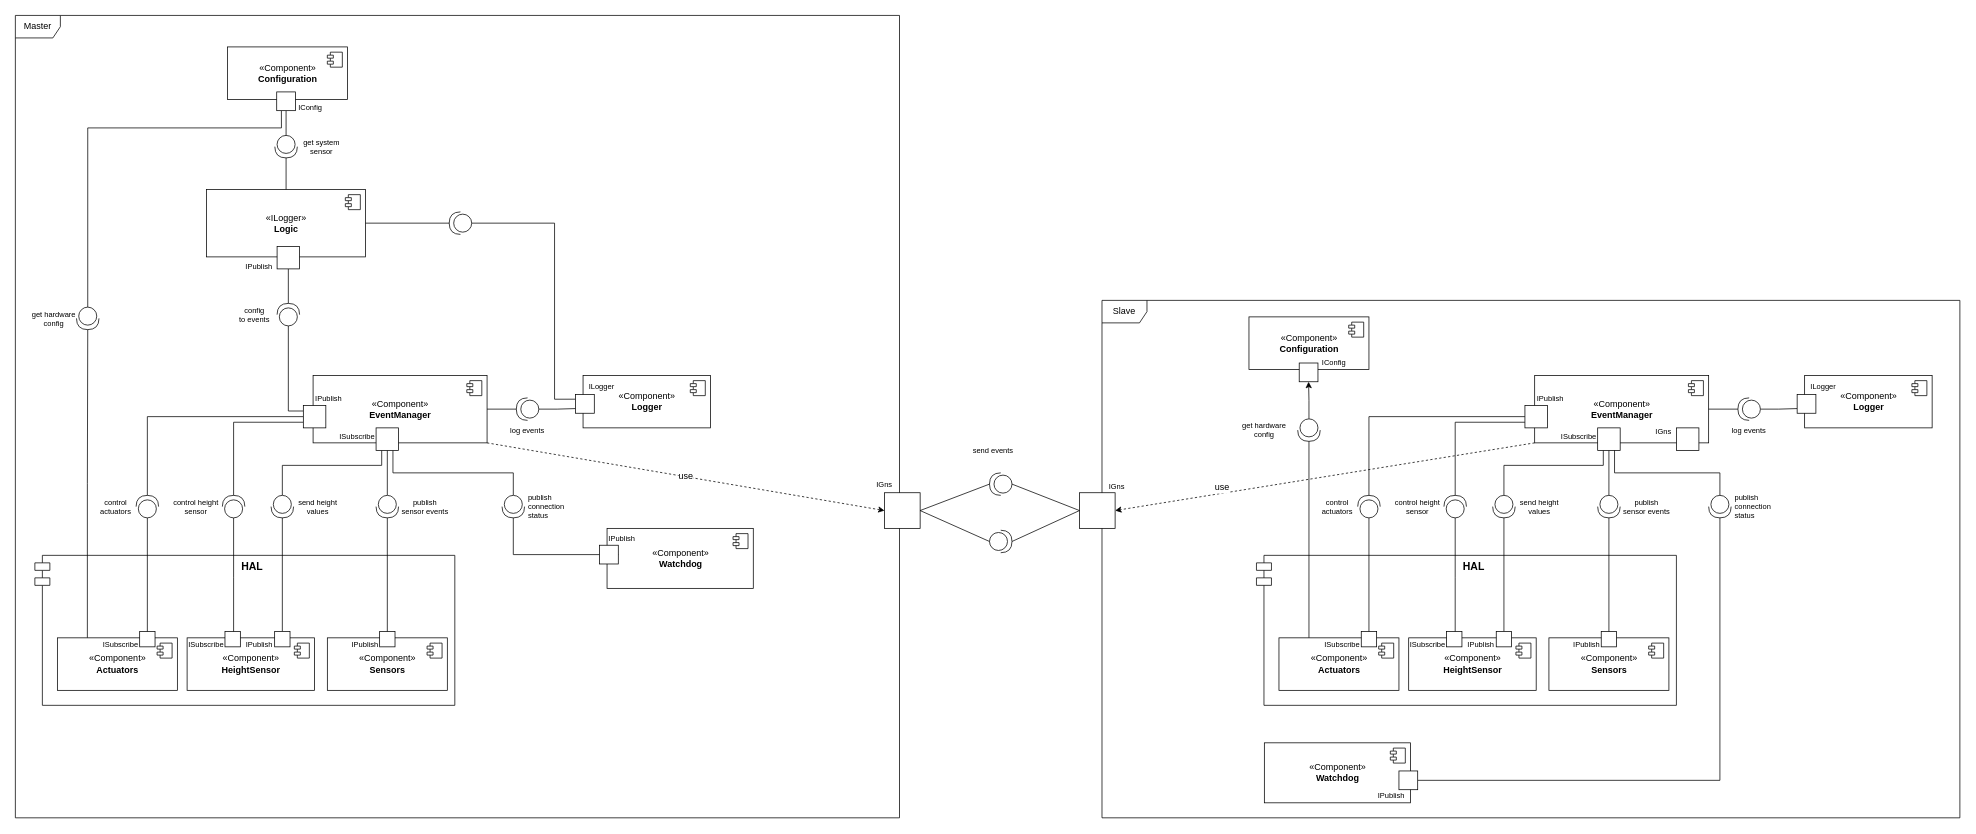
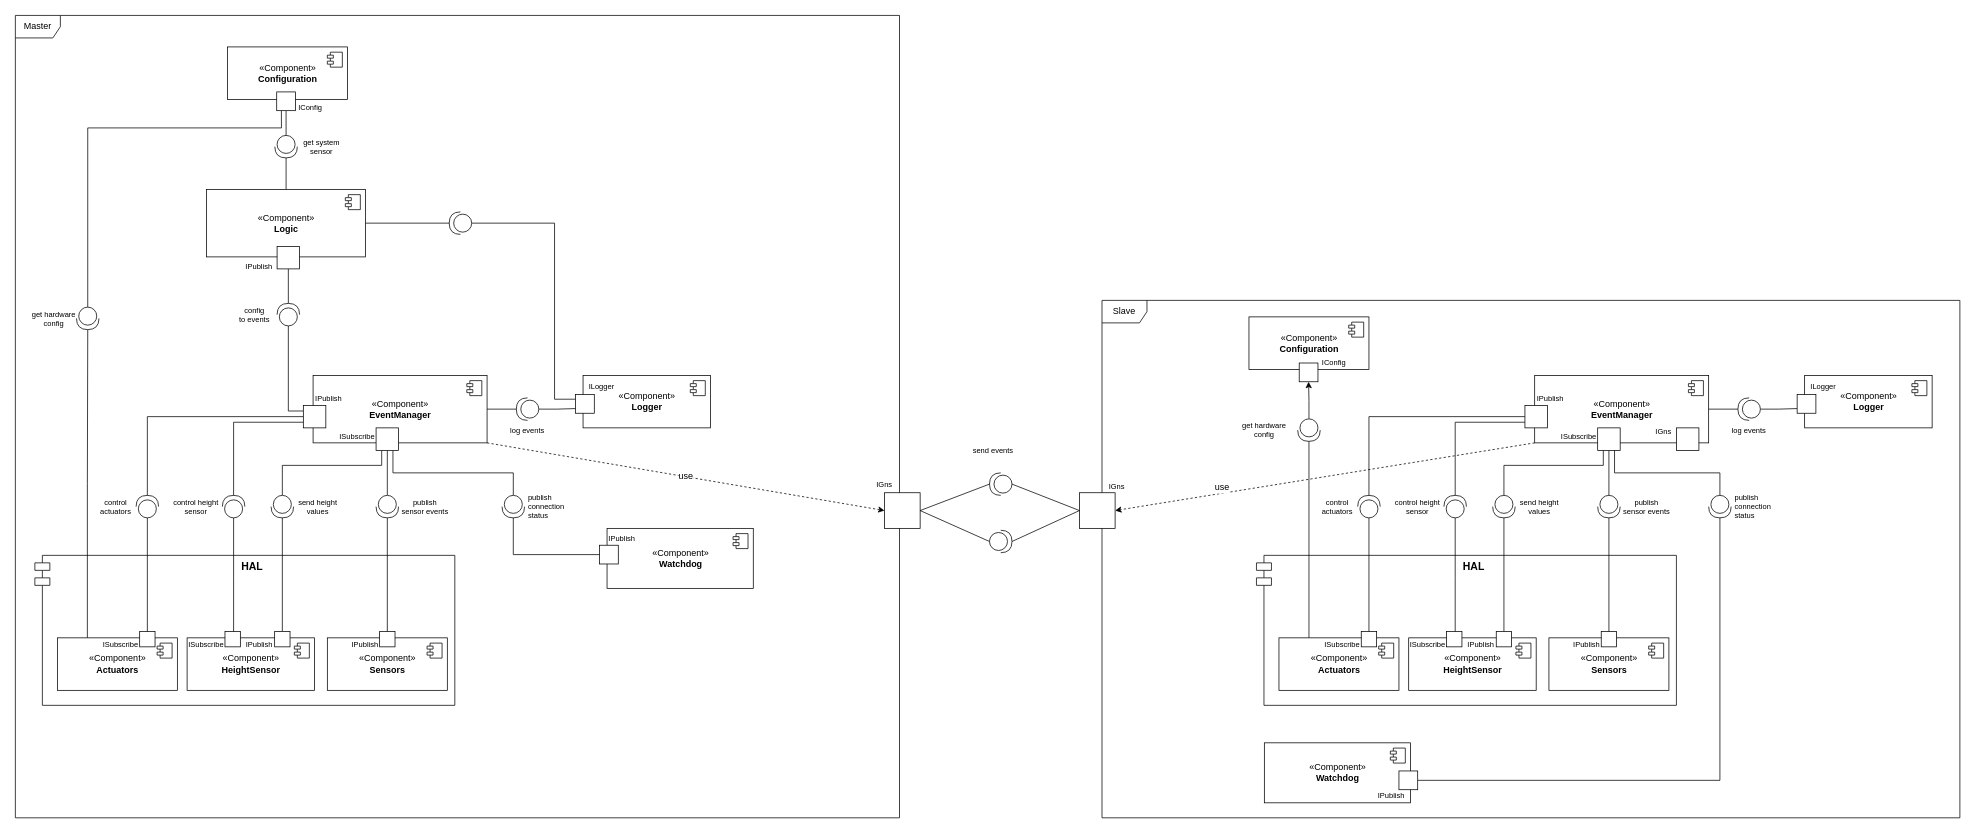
(287, 223) -> (287, 223)
